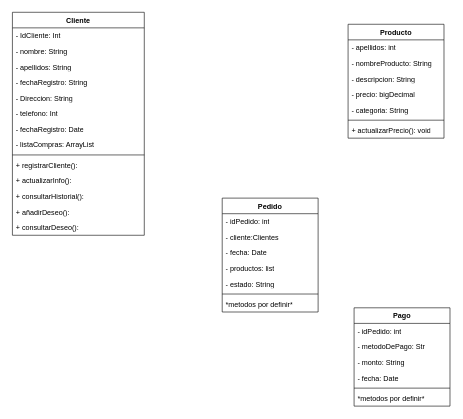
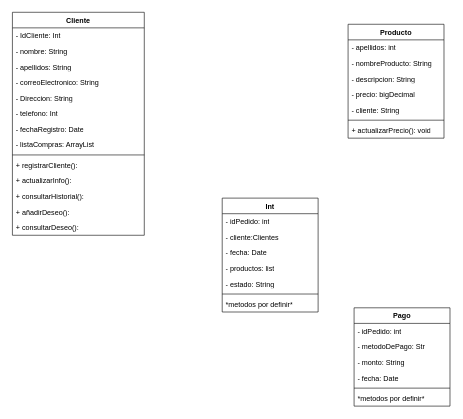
(58, 83) -> (65, 83)
(386, 111) -> (381, 111)
(270, 207) -> (270, 207)
